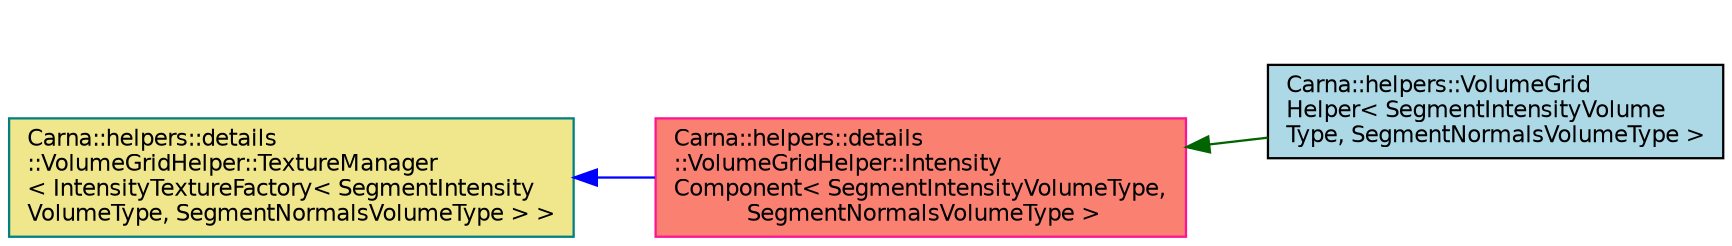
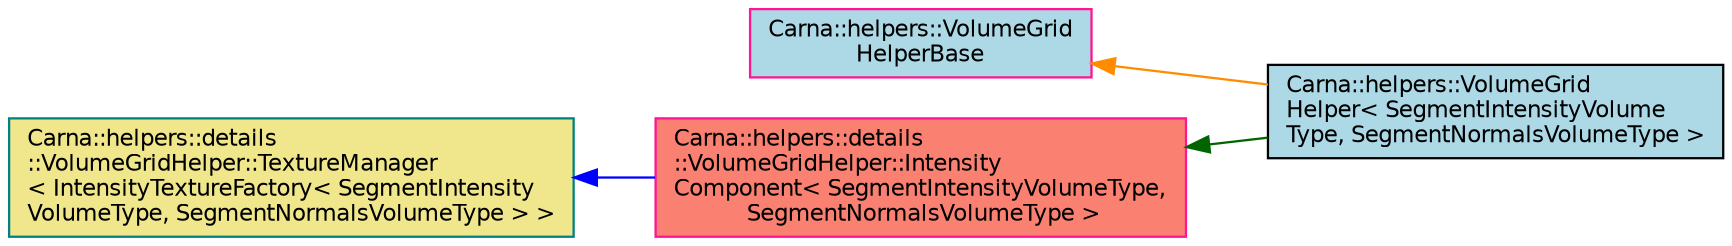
none -> (921, 43)
